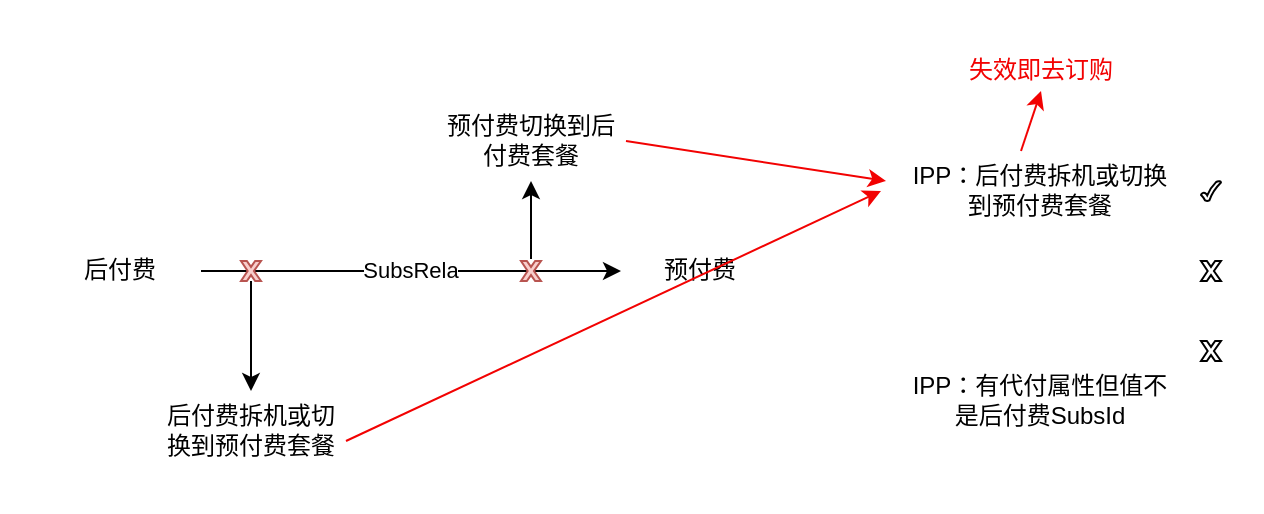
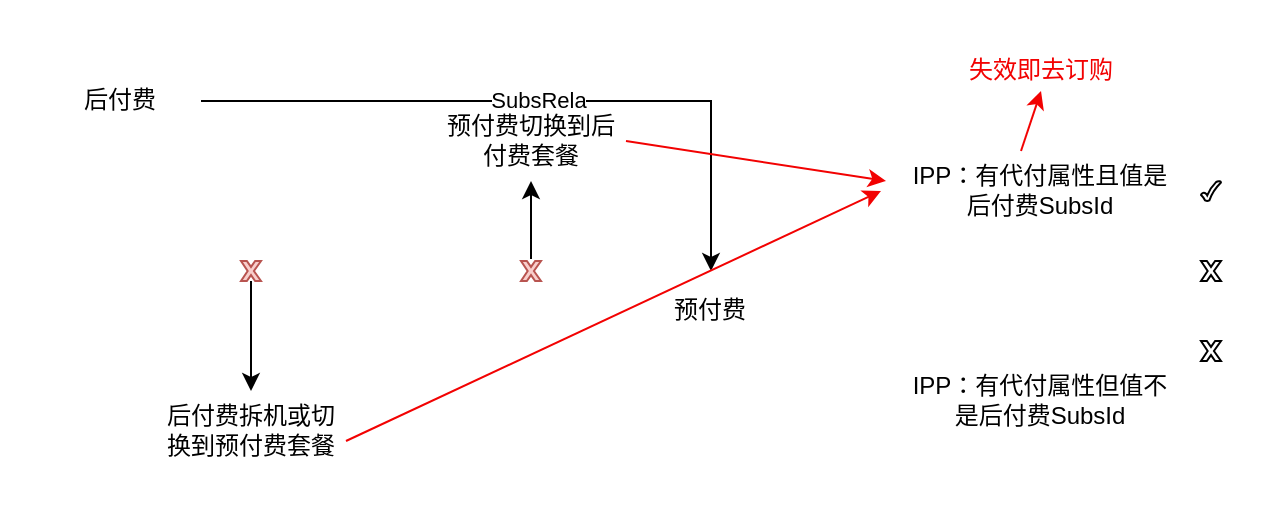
(1041, 191) -> (1041, 191)
(121, 271) -> (121, 101)
(701, 271) -> (711, 311)
